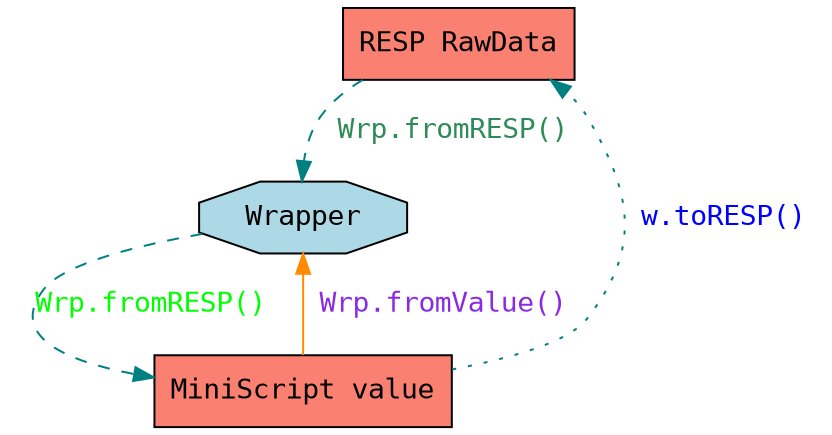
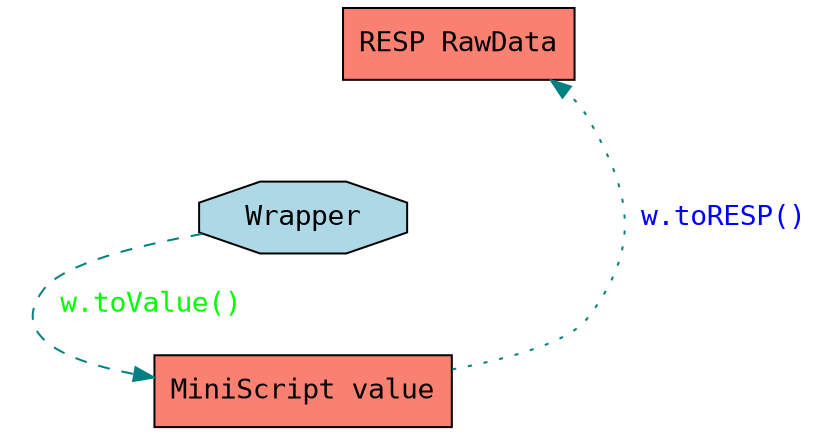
(323, 113) -> none
(151, 304) -> (151, 304)
(303, 314) -> none
